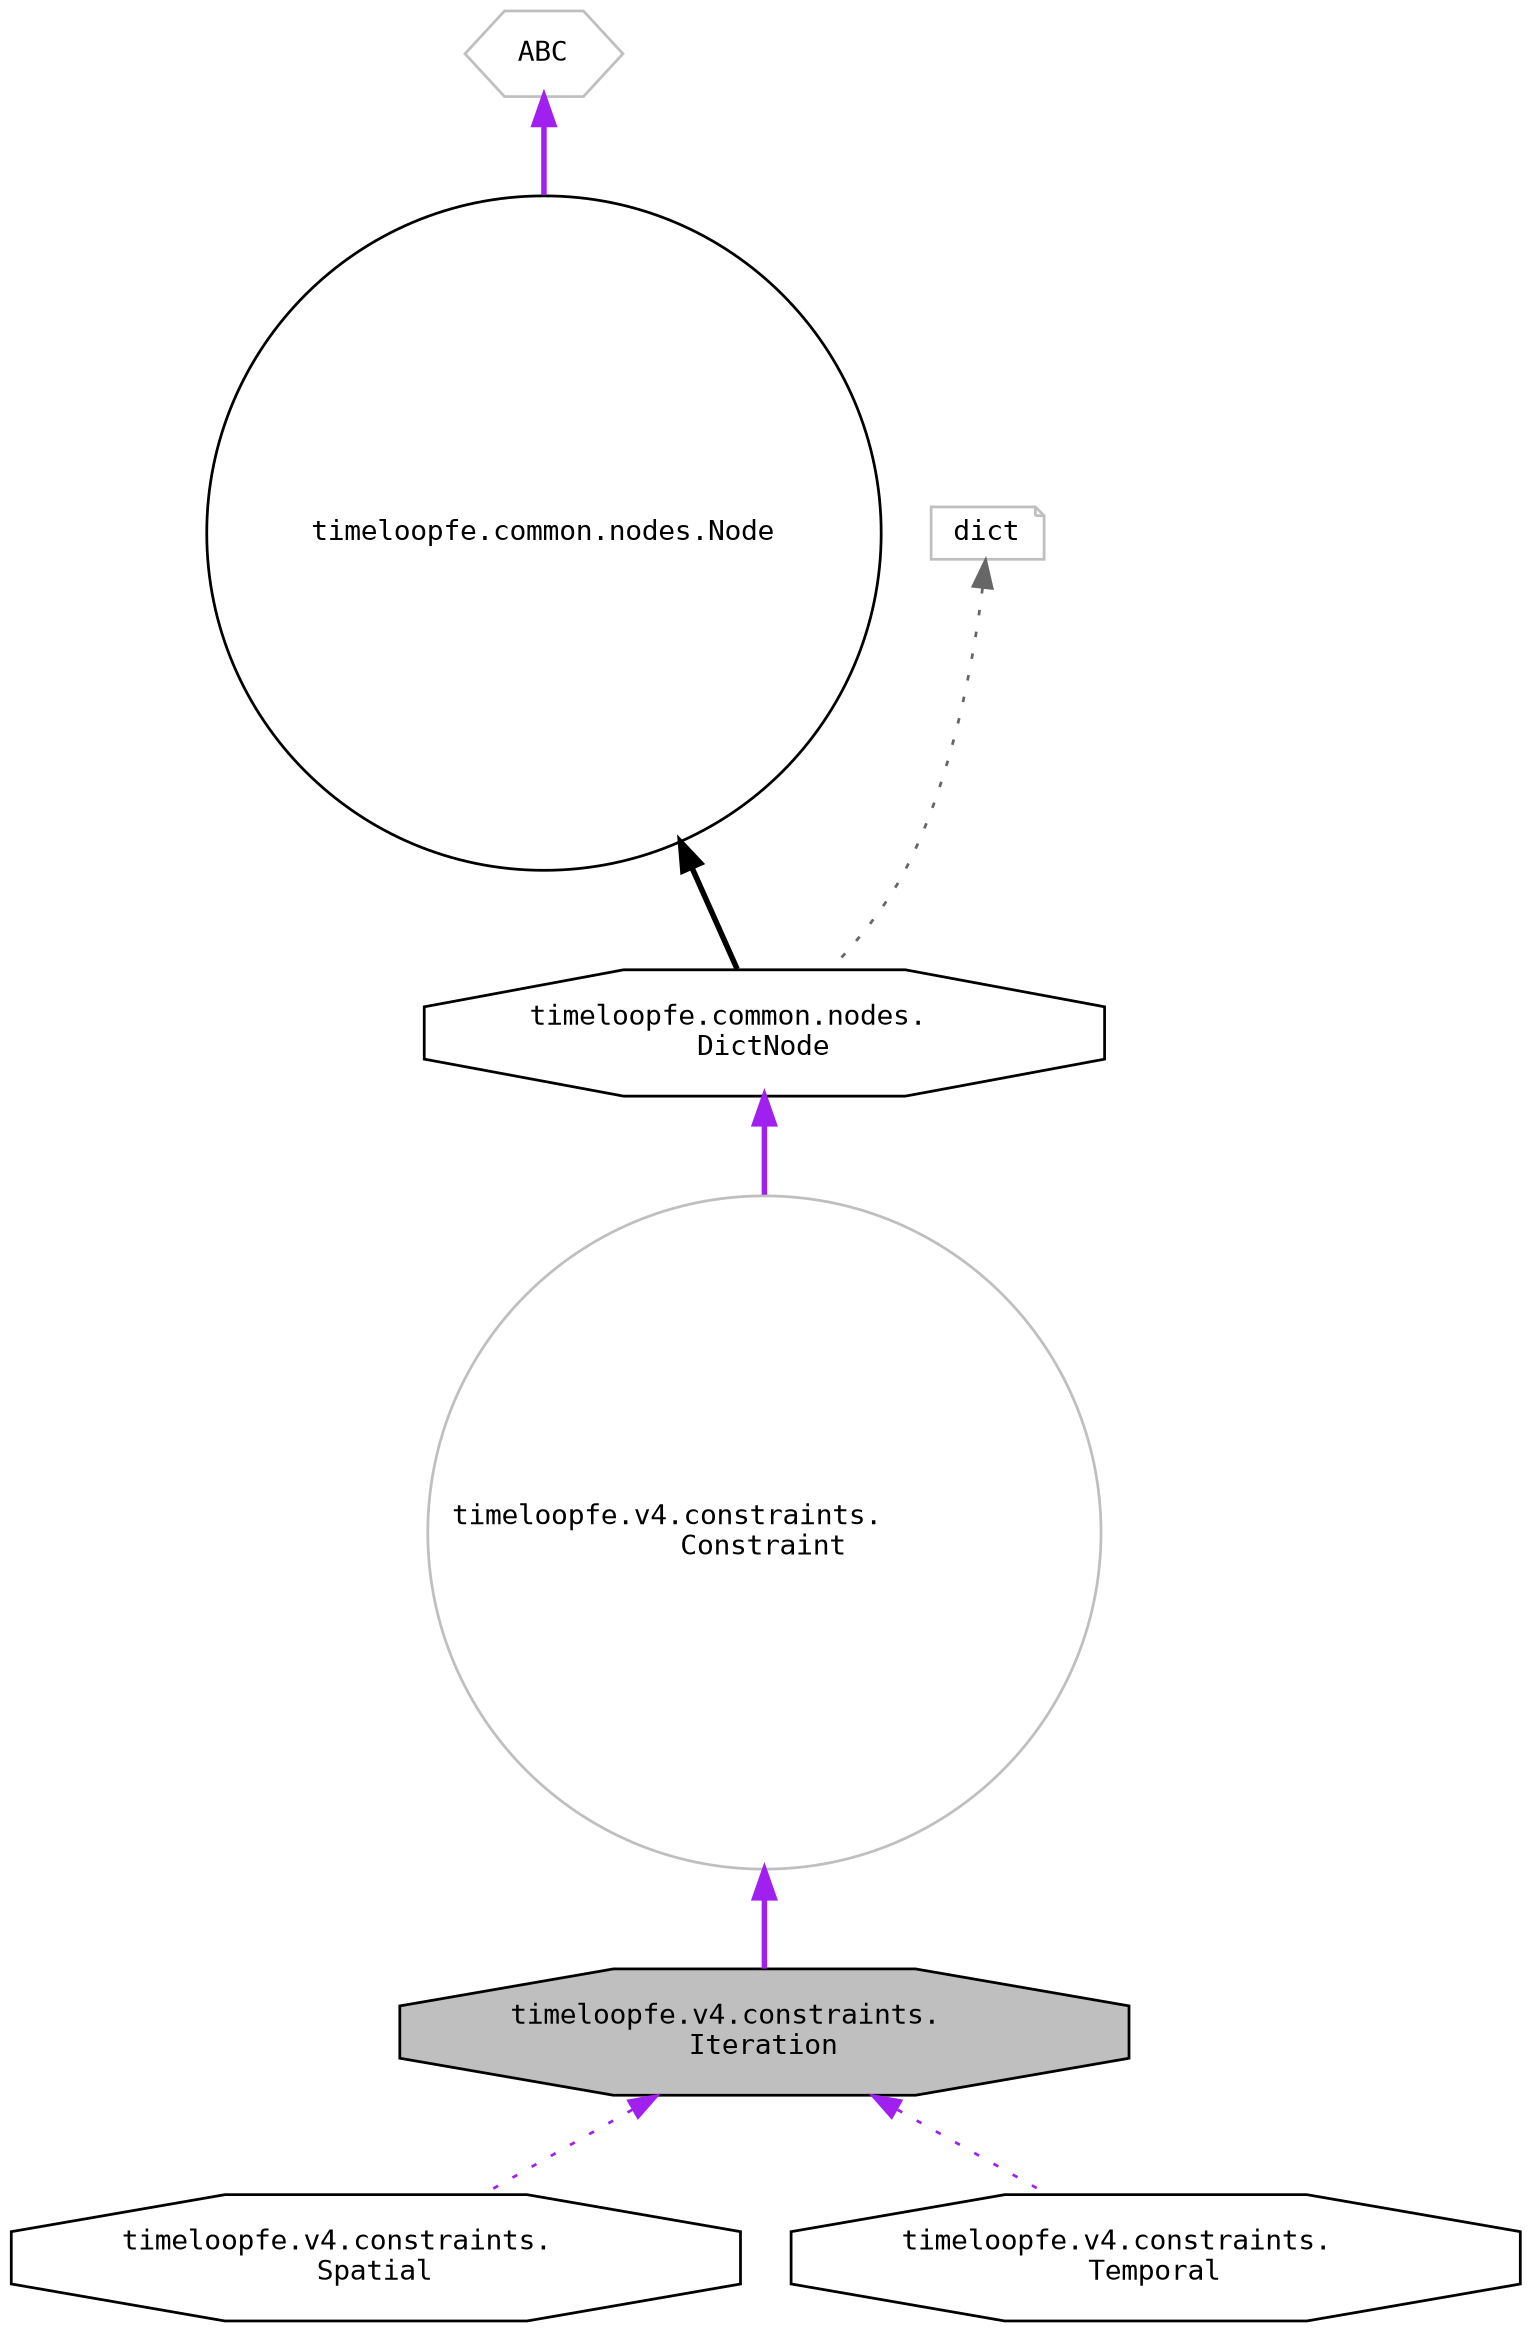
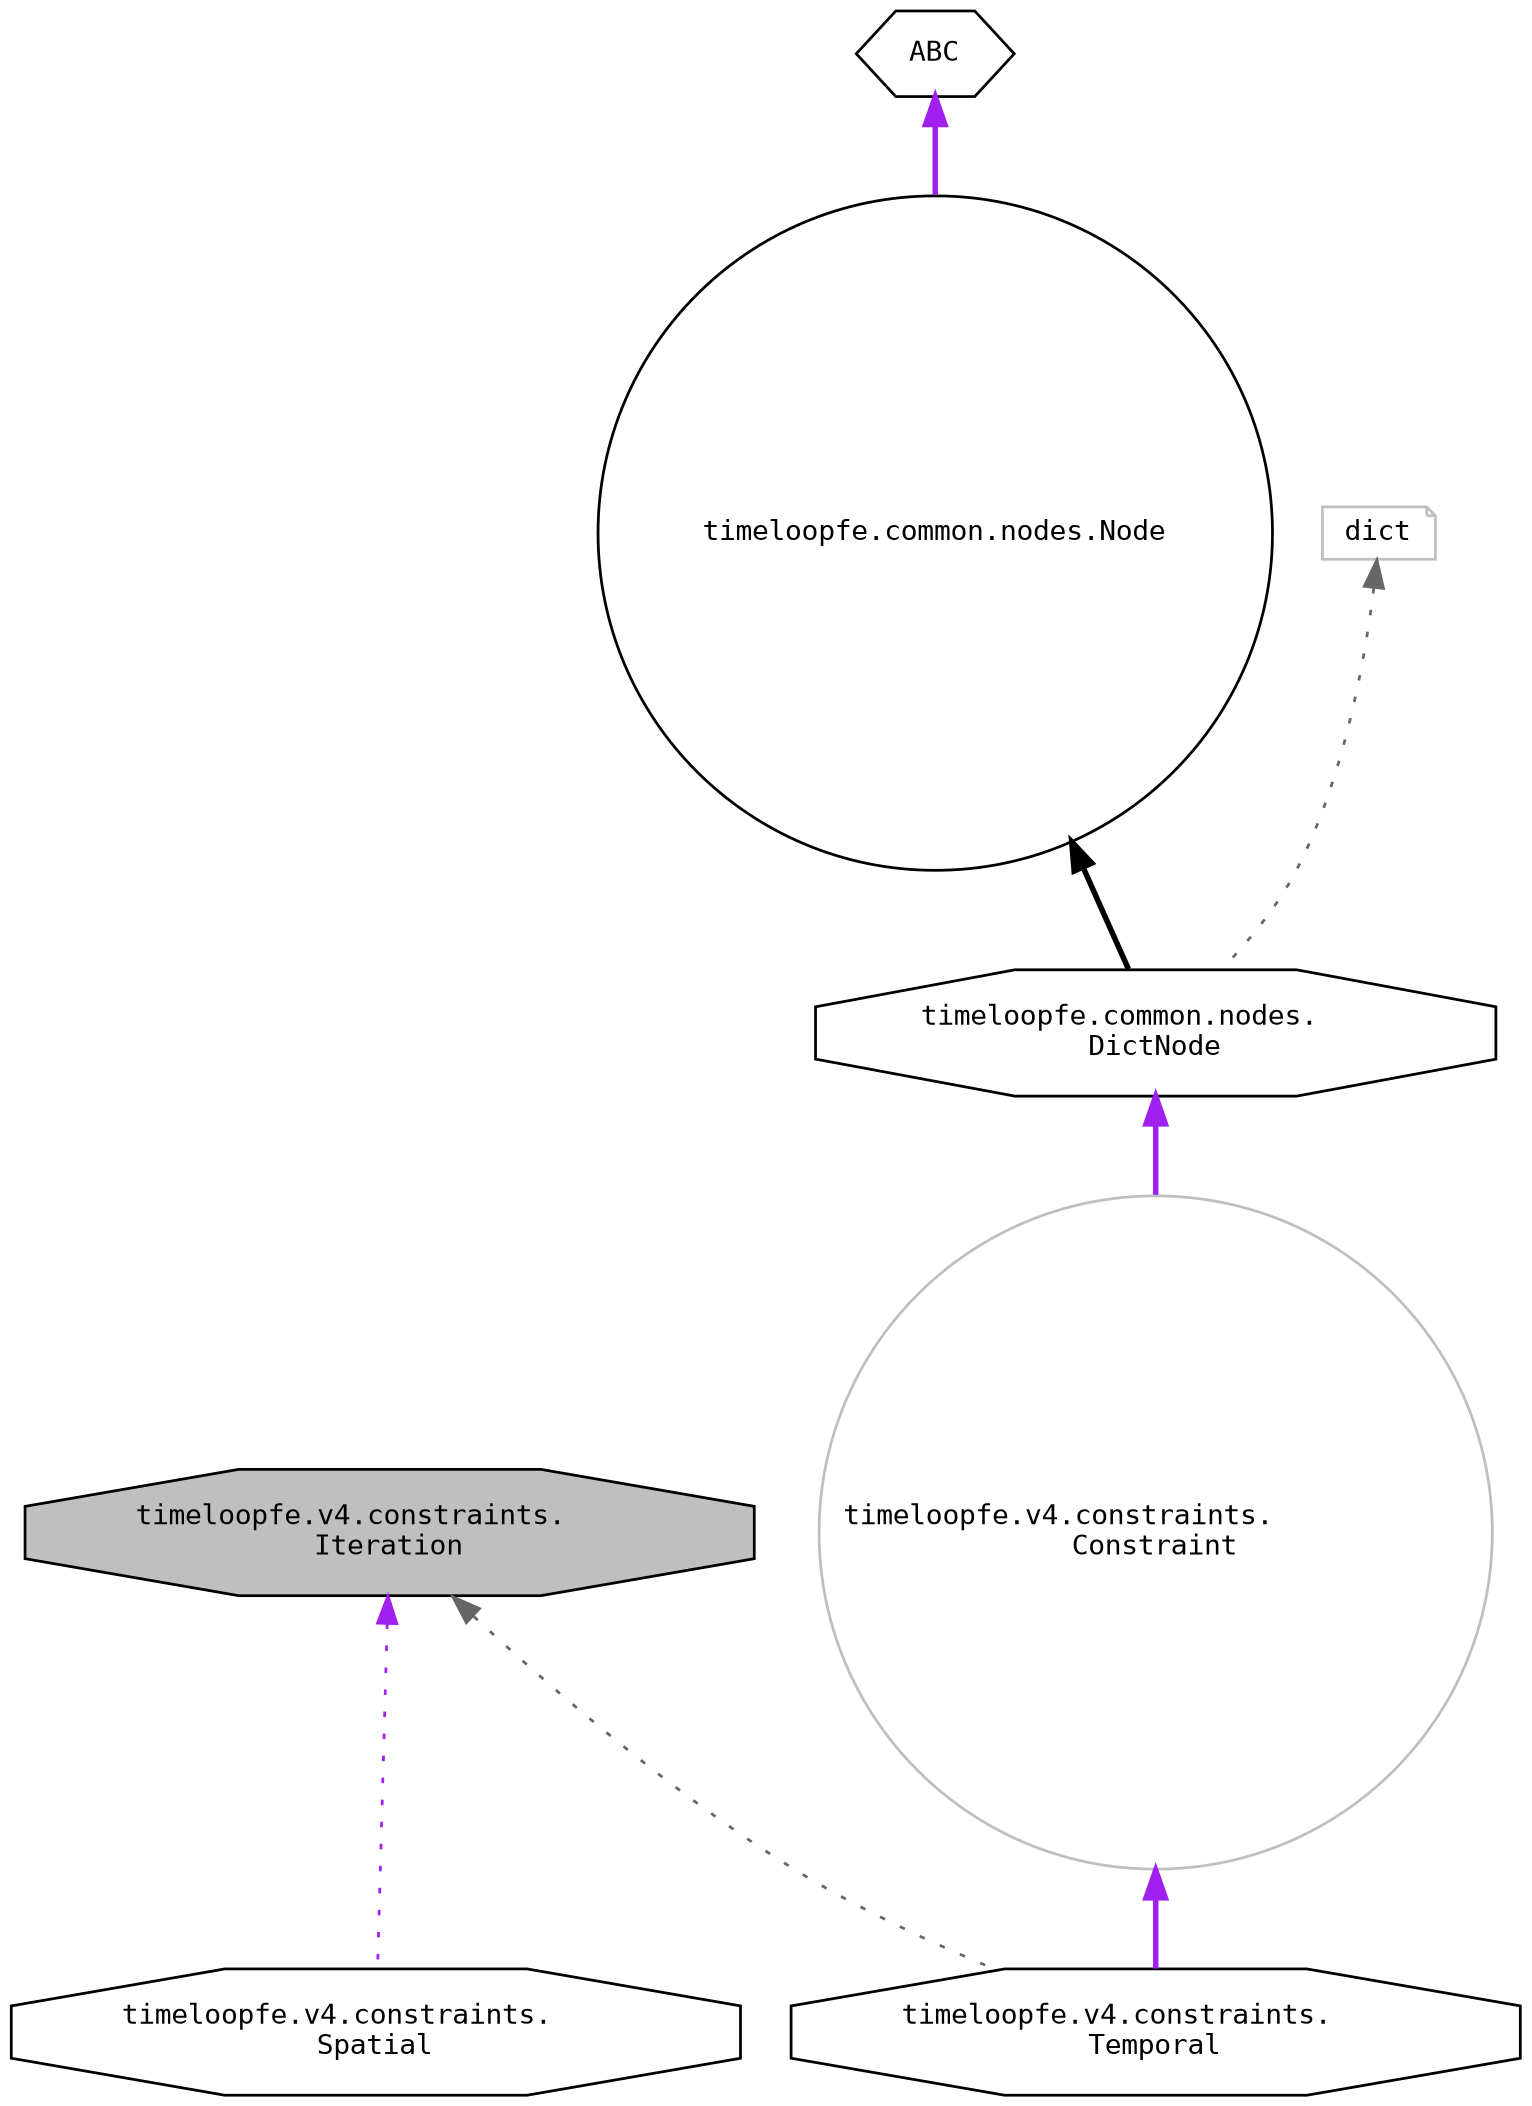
(544, 54) -> (935, 54)
(764, 1933) -> (1156, 1933)
(973, 2152) -> (718, 1818)
